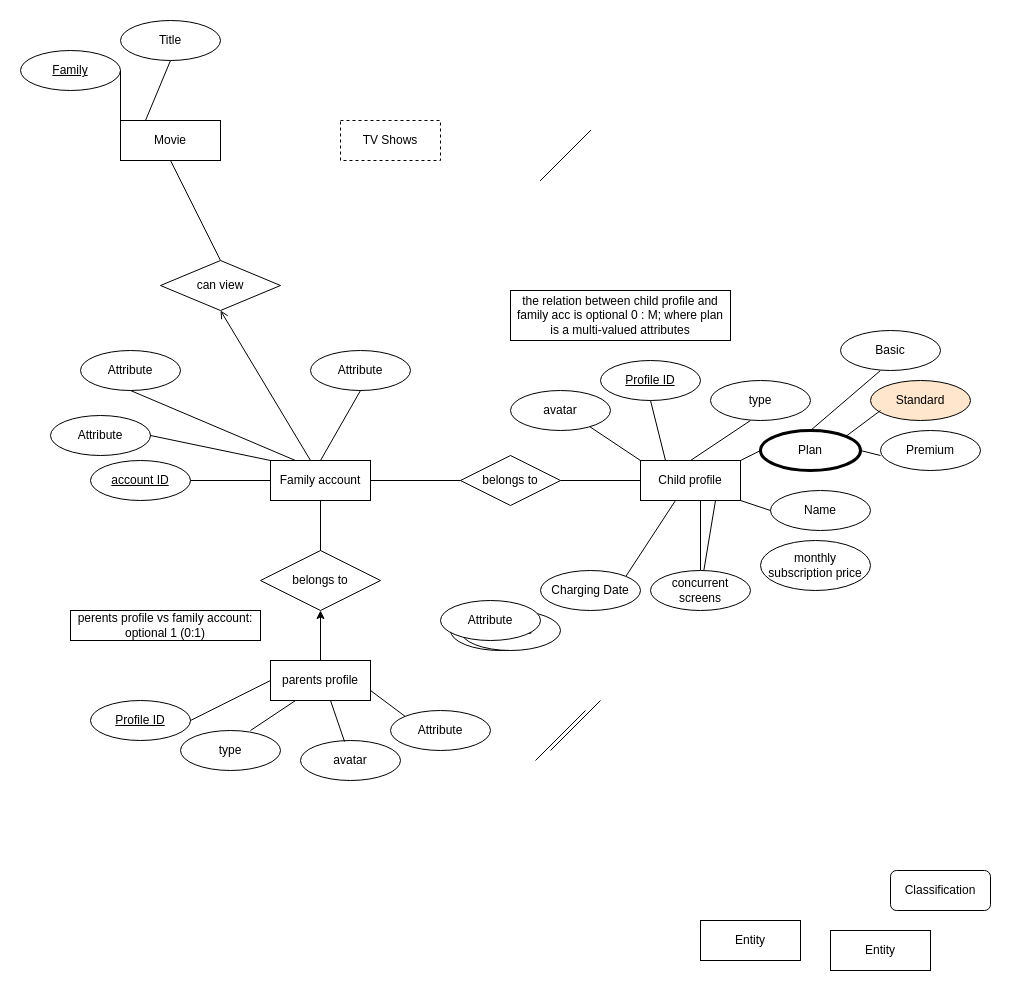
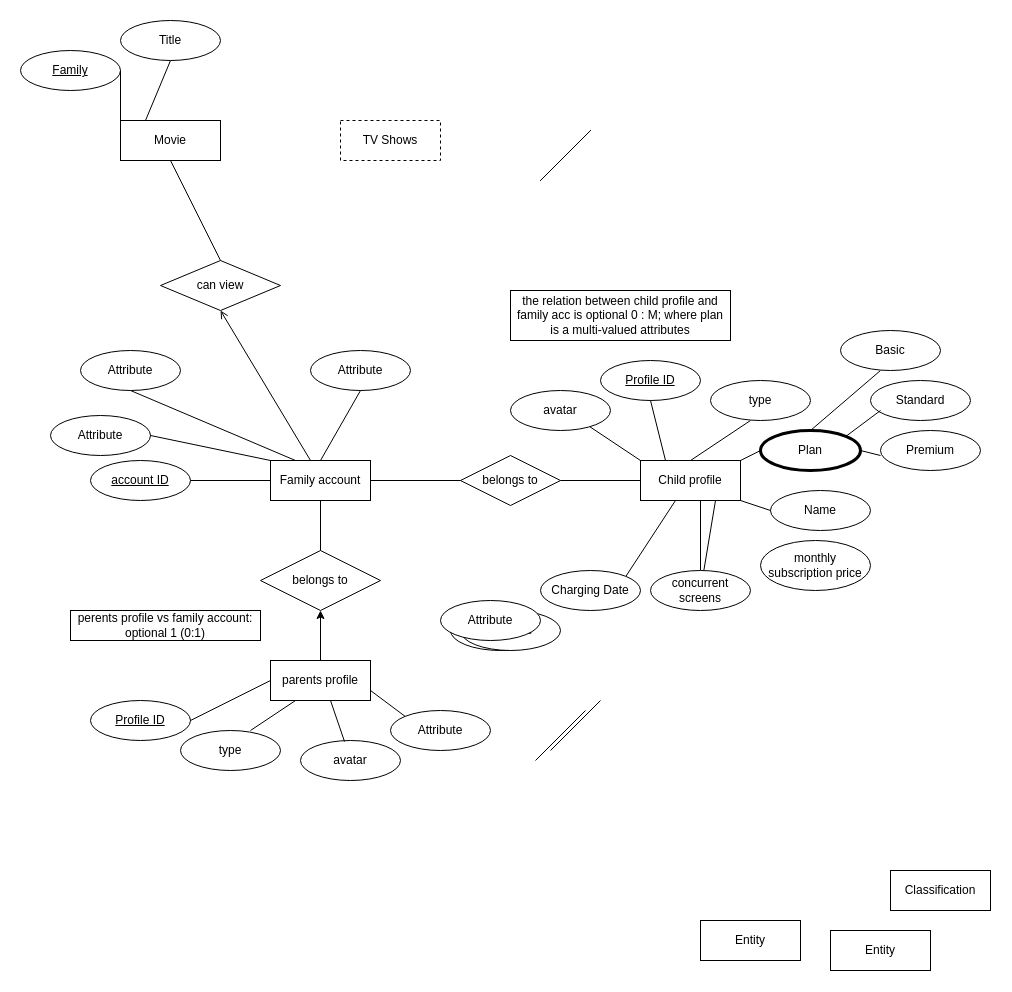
(921, 401) -> (921, 401)
(941, 891) -> (941, 891)
